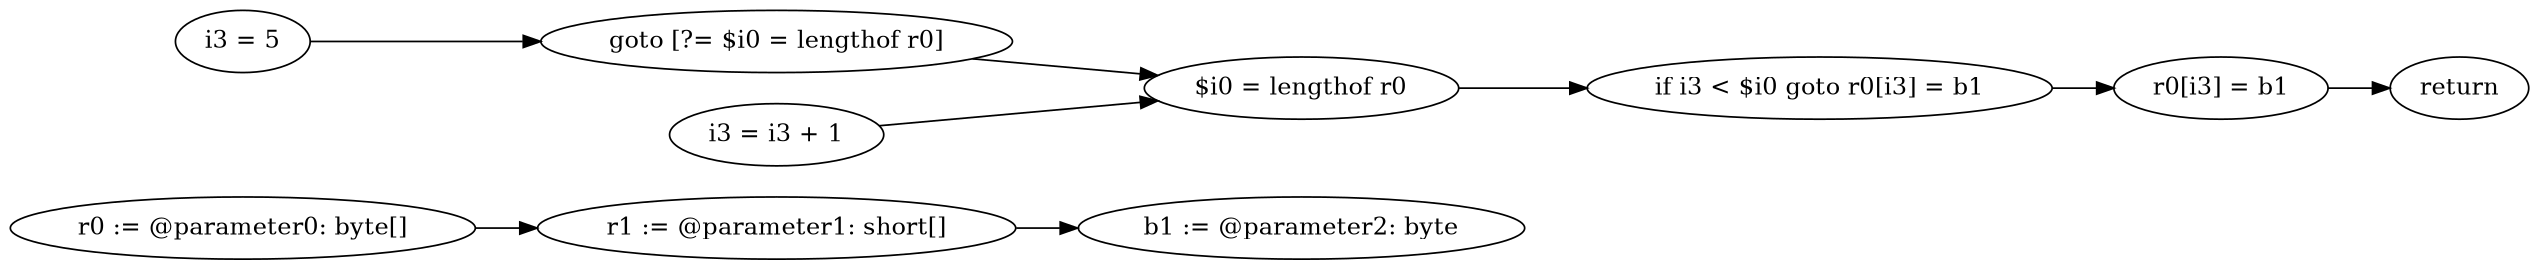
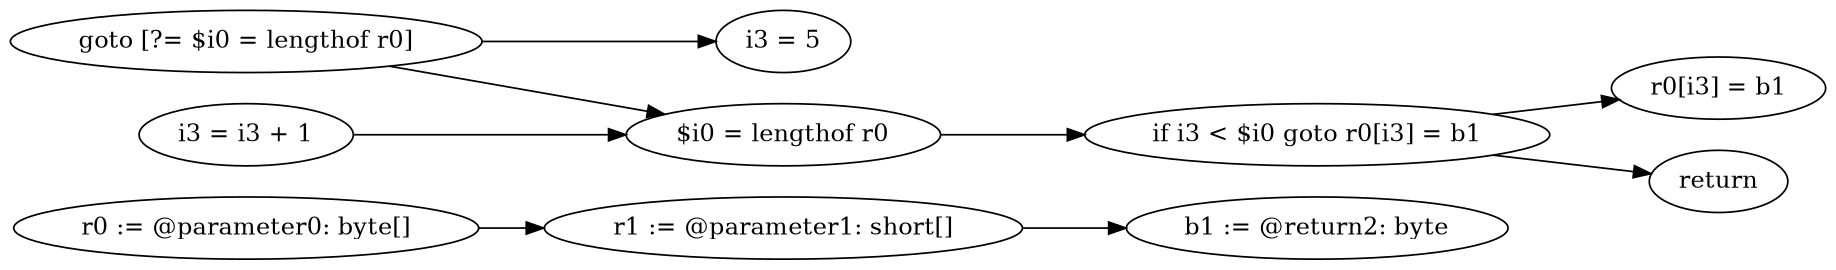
(417, 41) -> (590, 41)
(2350, 88) -> (1563, 163)
(1302, 228) -> (1317, 228)
